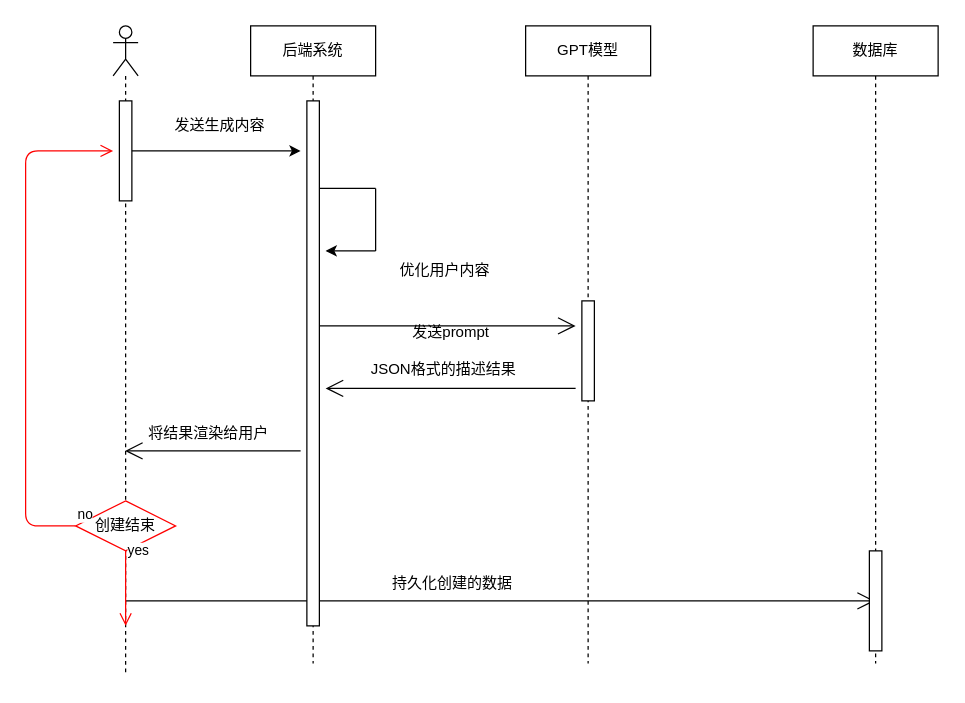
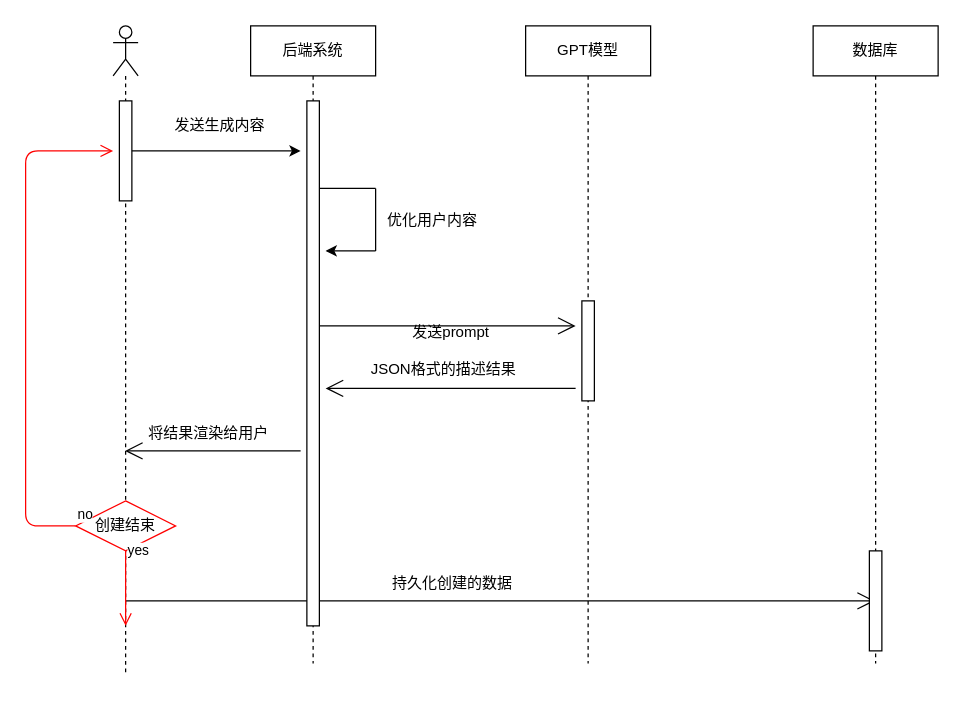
(444, 271) -> (432, 221)
